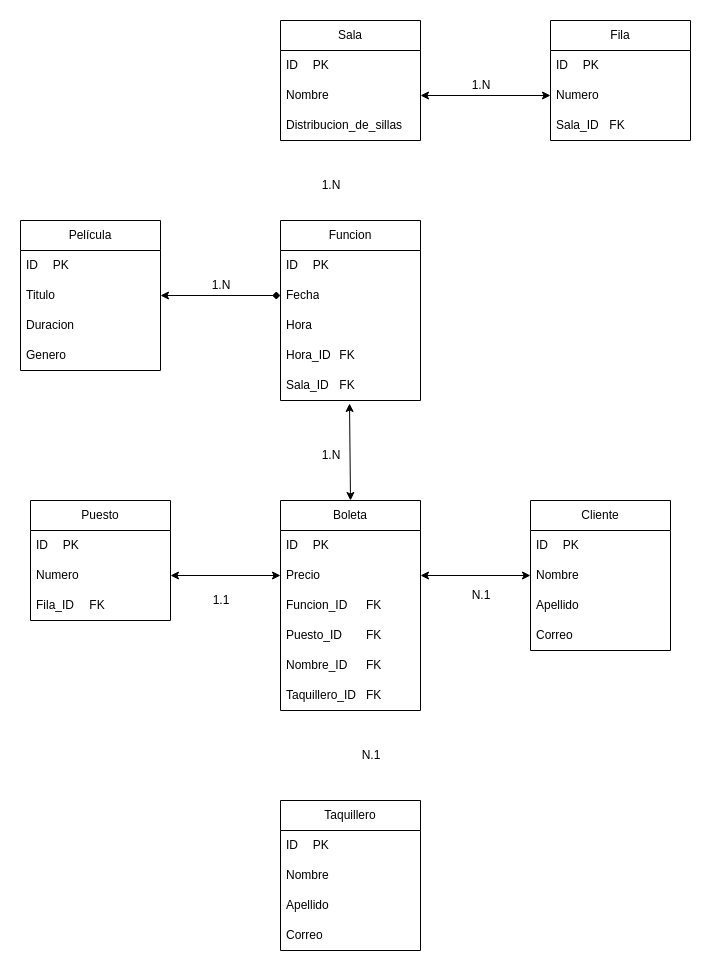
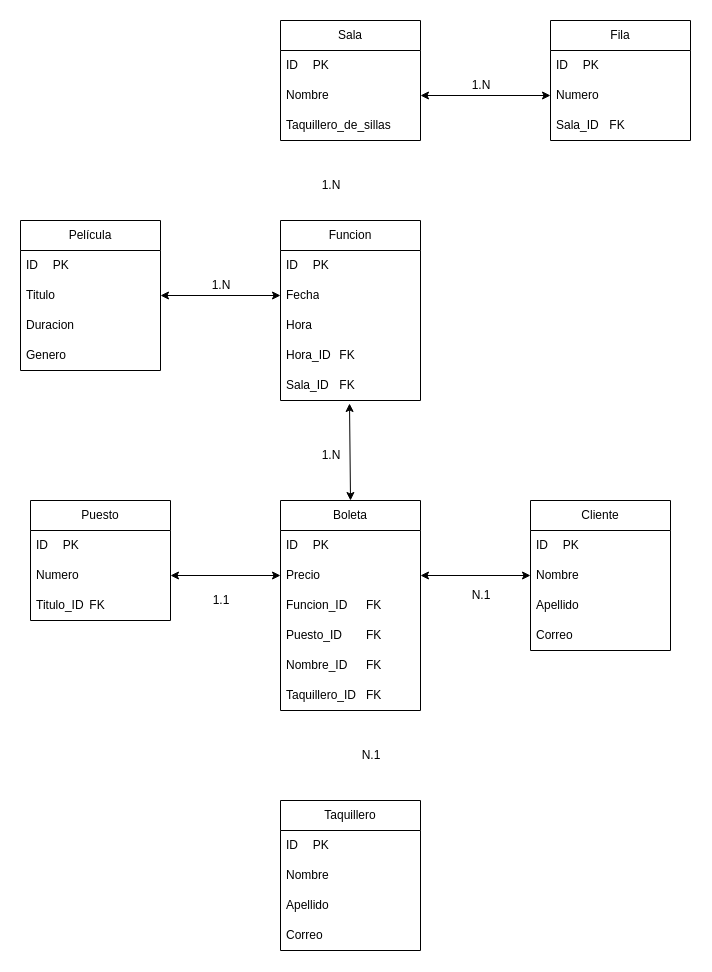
(351, 126) -> (344, 126)
(271, 296) -> (272, 296)
(67, 606) -> (74, 606)
